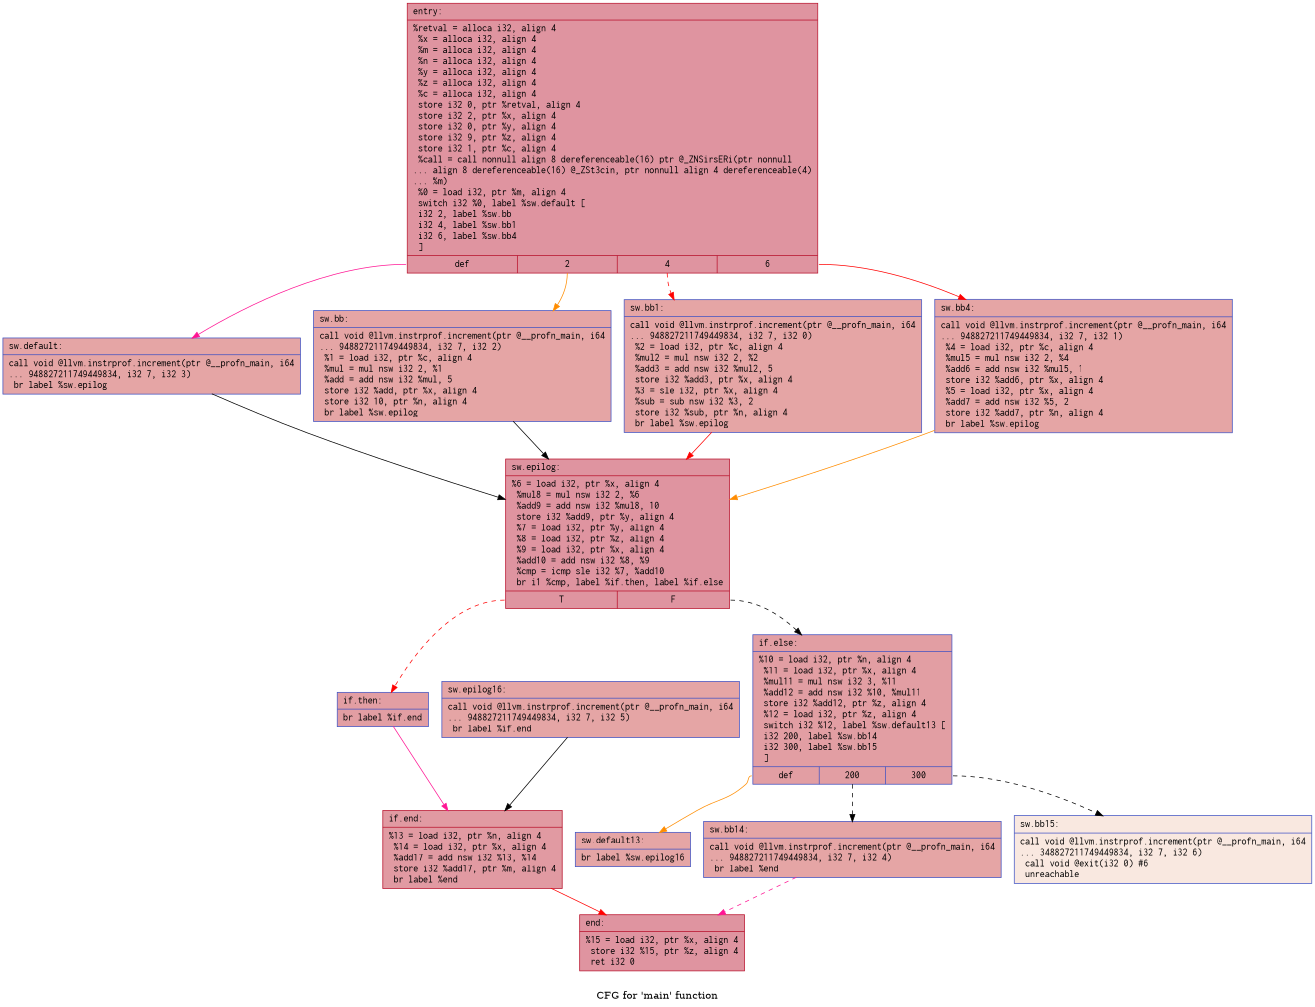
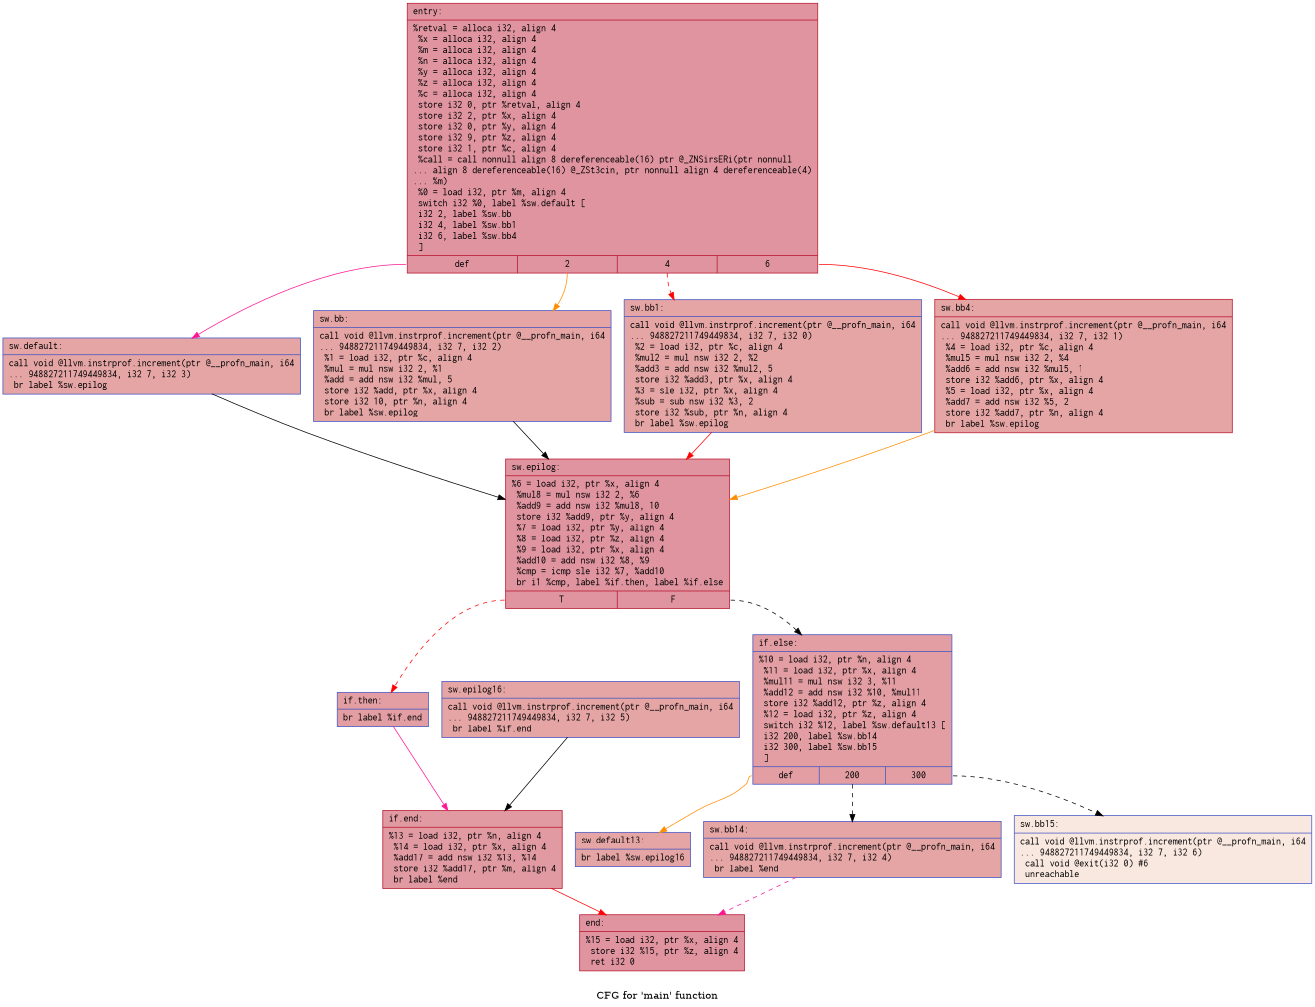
(1084, 366) -> (1084, 366)
(1111, 852) -> (1111, 852)
